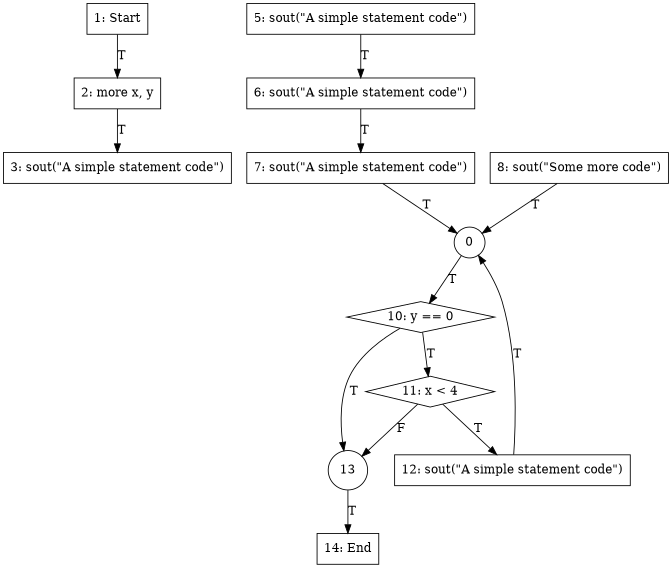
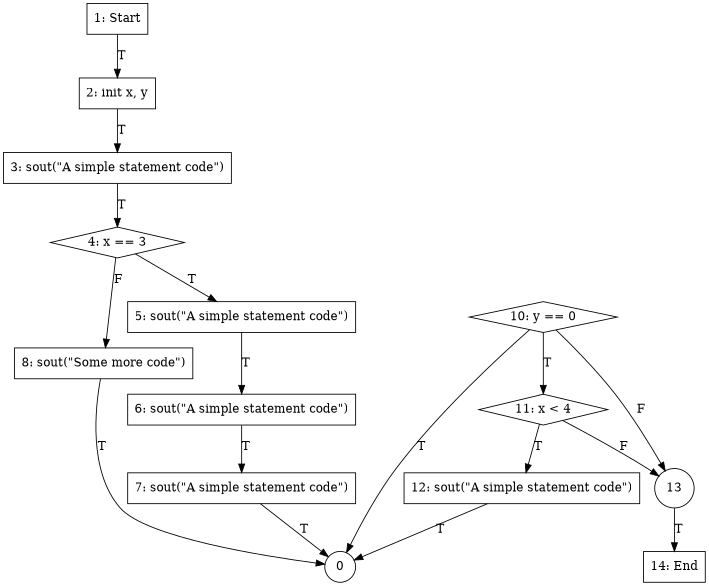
(117, 93) -> (117, 93)
none -> (117, 243)
(448, 276) -> (429, 429)
(354, 392) -> (641, 410)
